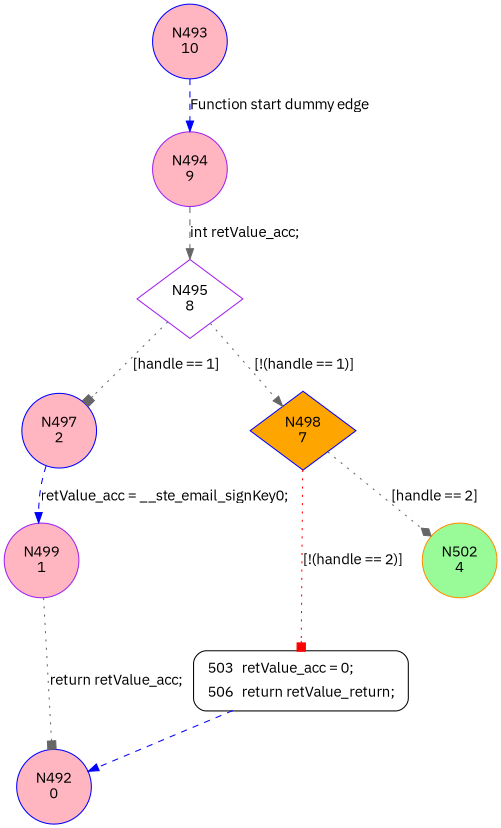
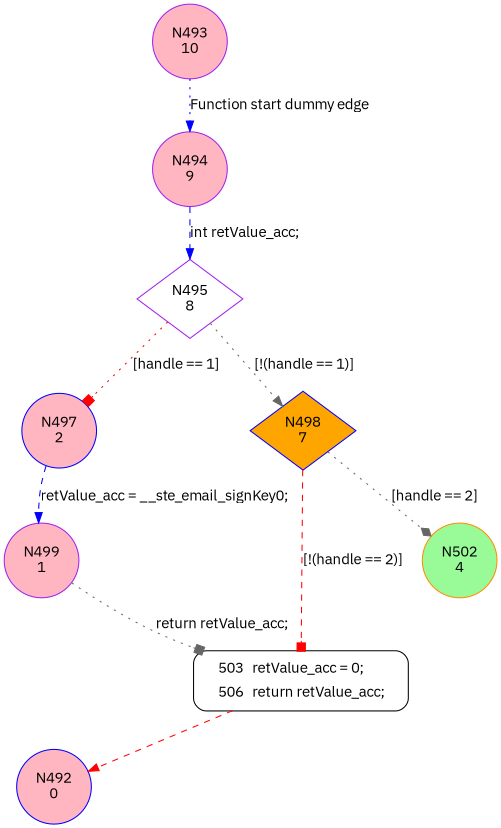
(190, 42) -> (190, 42)
(190, 100) -> (190, 100)
(190, 228) -> (190, 228)
(130, 359) -> (130, 359)
(302, 555) -> (302, 555)
(47, 668) -> (131, 619)
(319, 692) -> (319, 692)
(165, 739) -> (165, 739)
